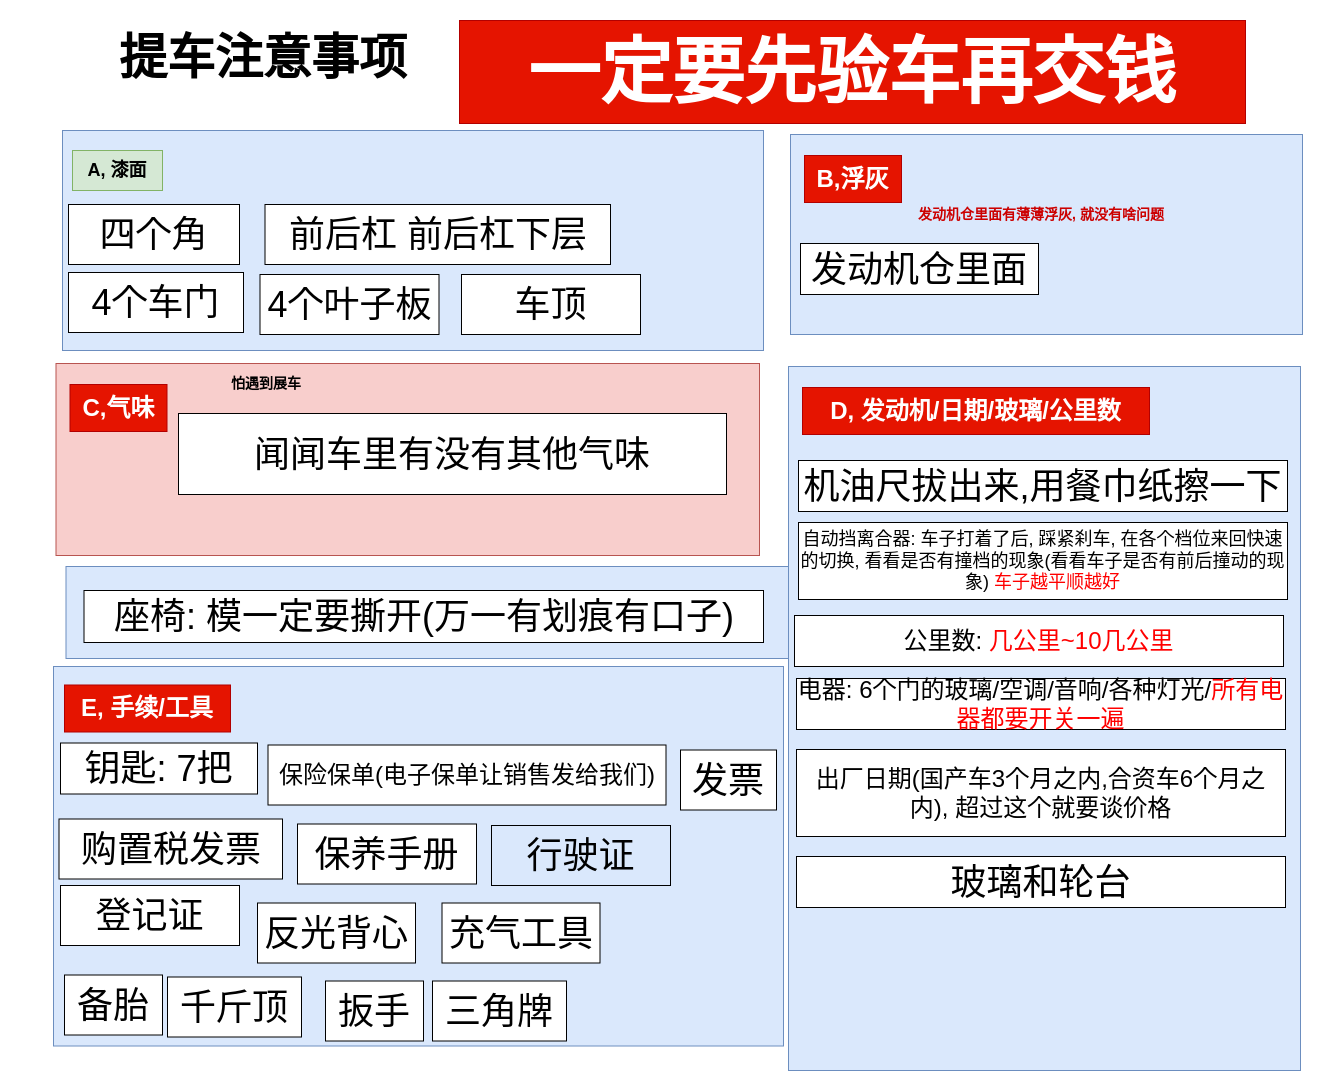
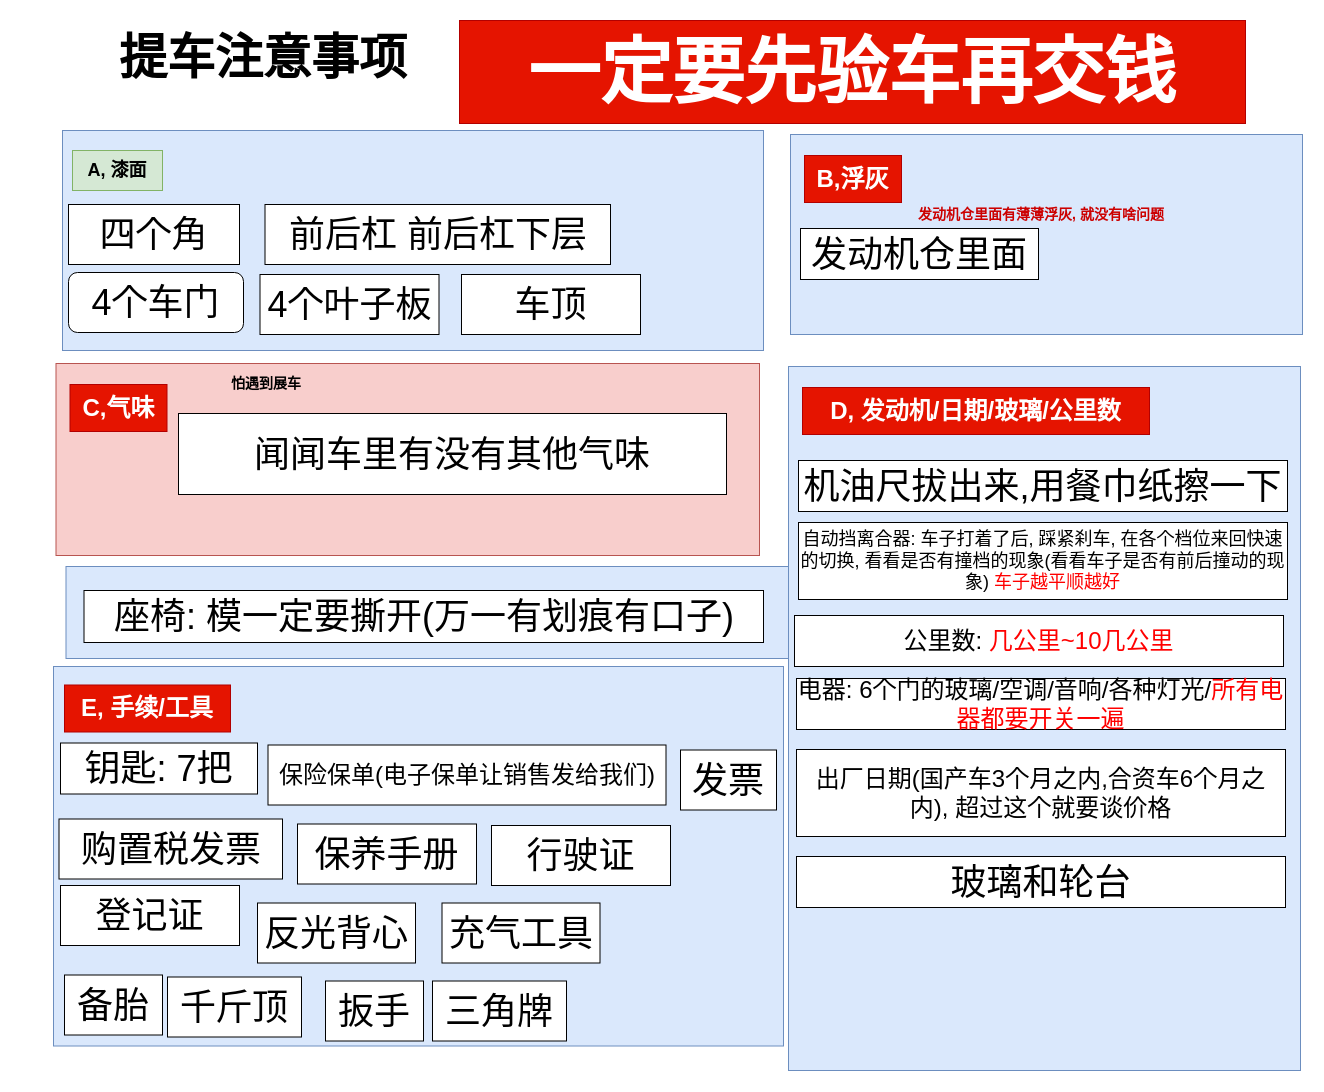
(920, 269) -> (920, 254)
(156, 303) -> (156, 303)
(581, 856) -> (581, 856)
